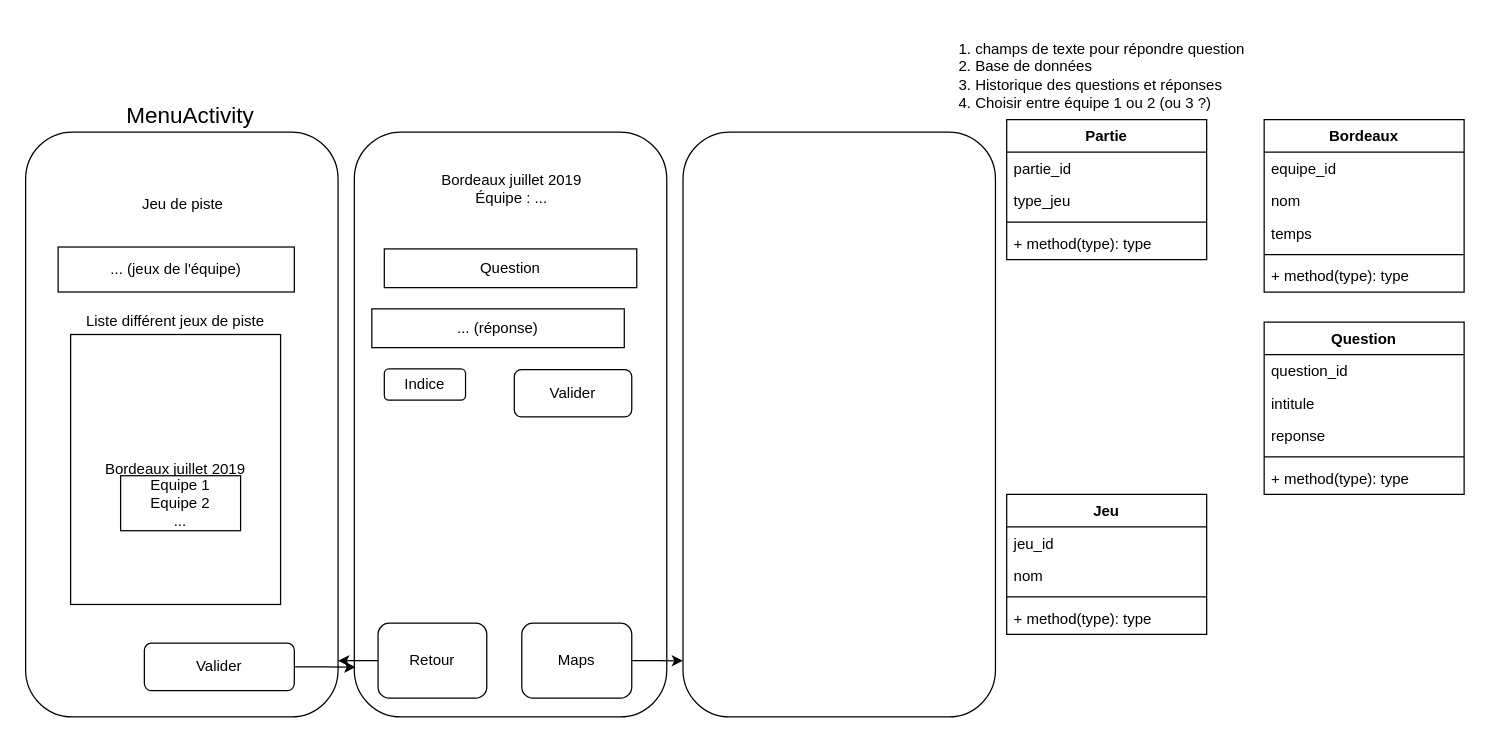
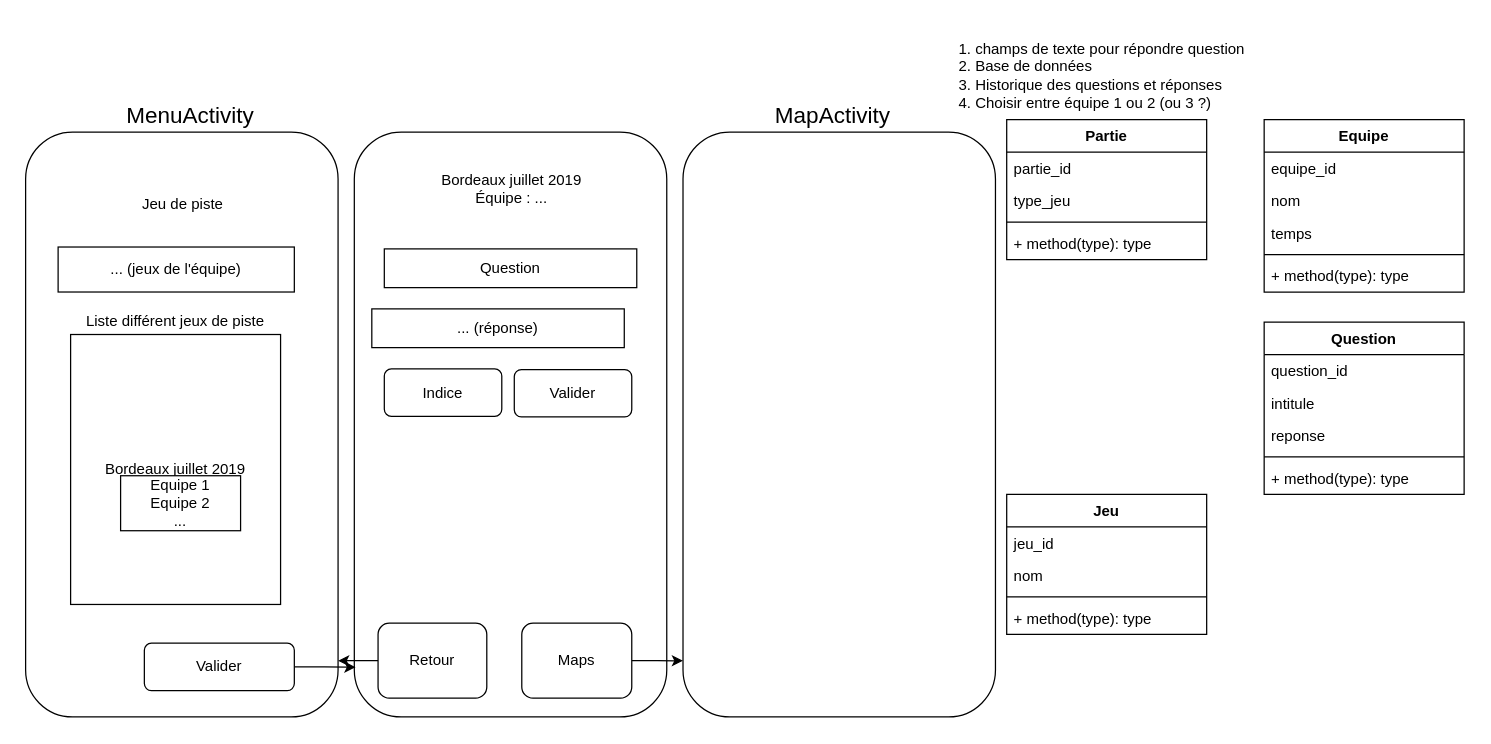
none -> (837, 109)
(1364, 136) -> (1364, 136)
(425, 384) -> (443, 393)
